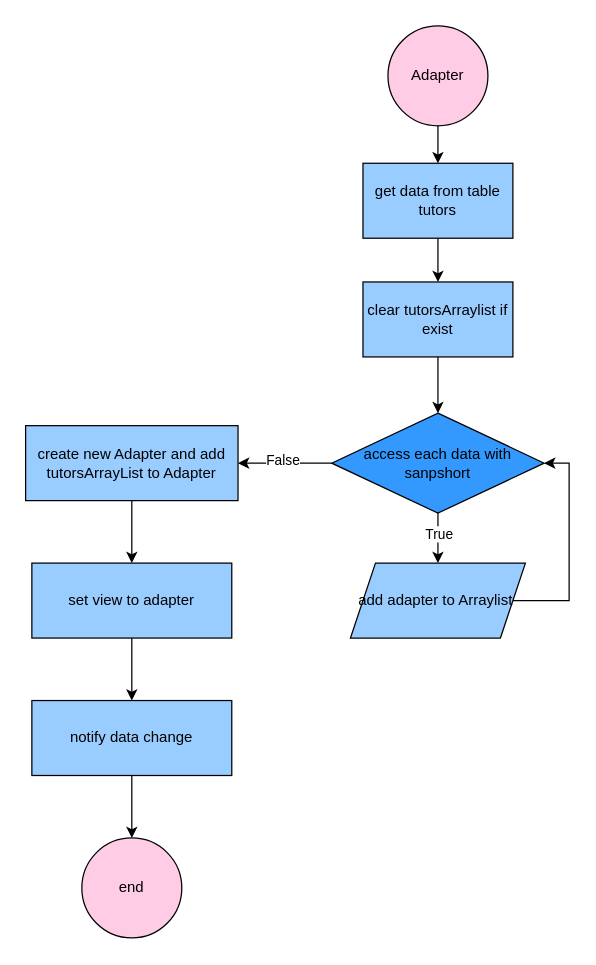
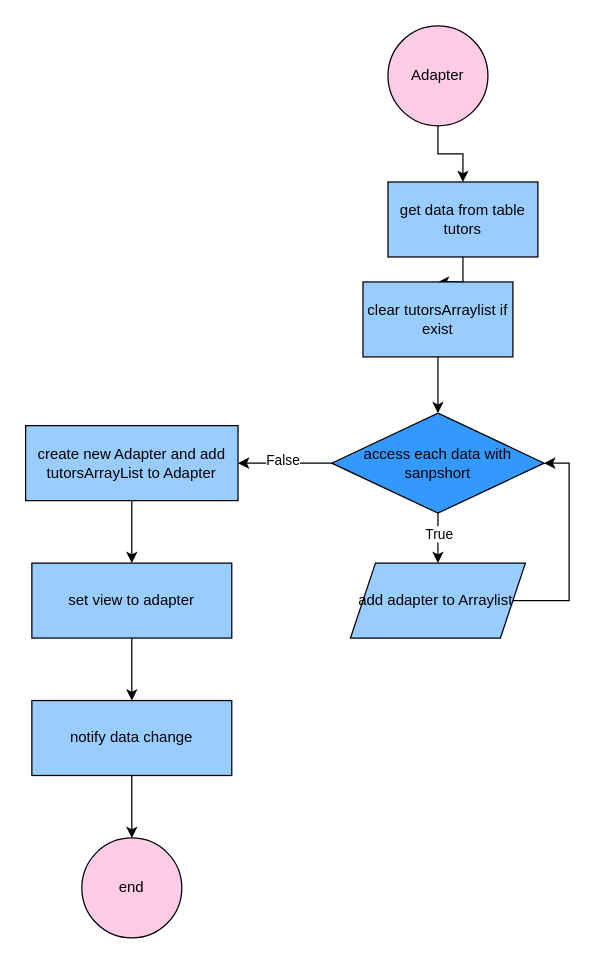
(438, 201) -> (463, 219)
